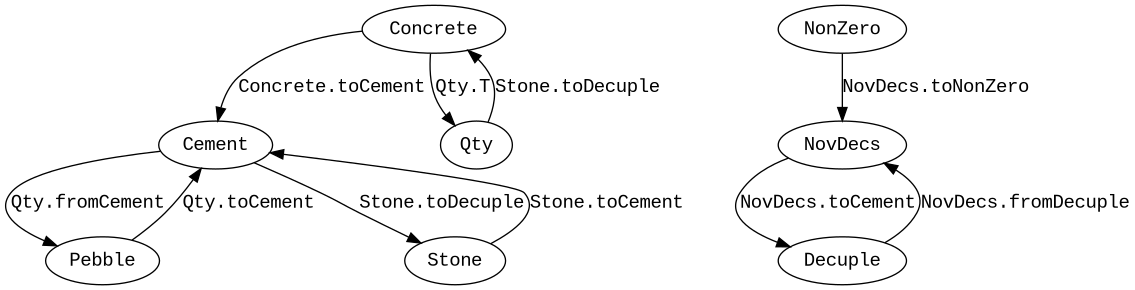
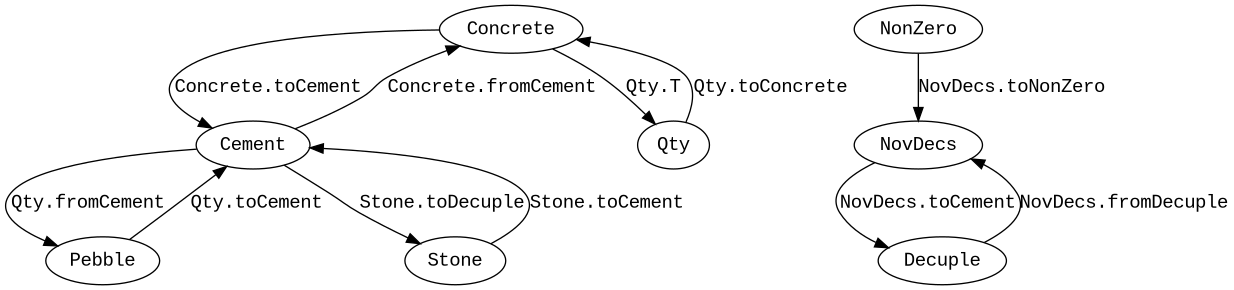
(578, 87) -> (771, 87)
none -> (372, 90)
